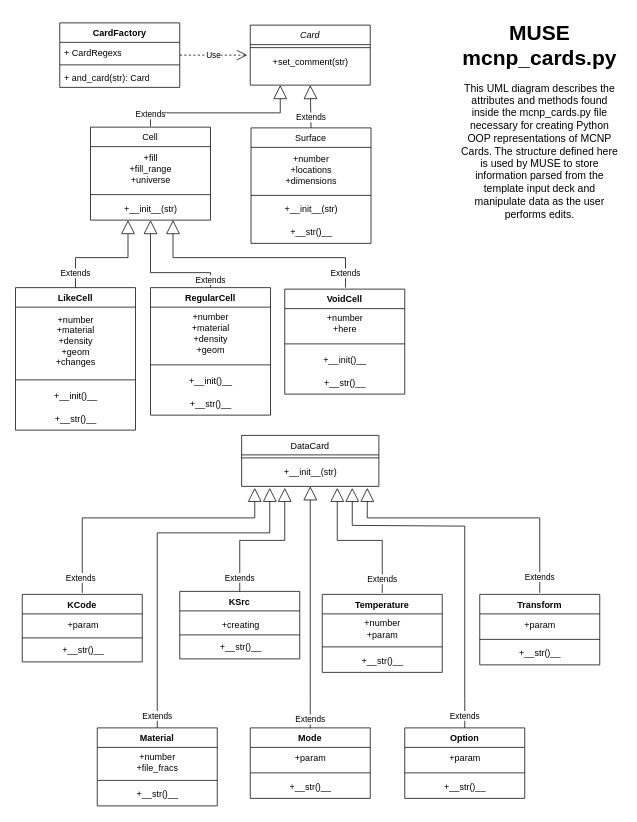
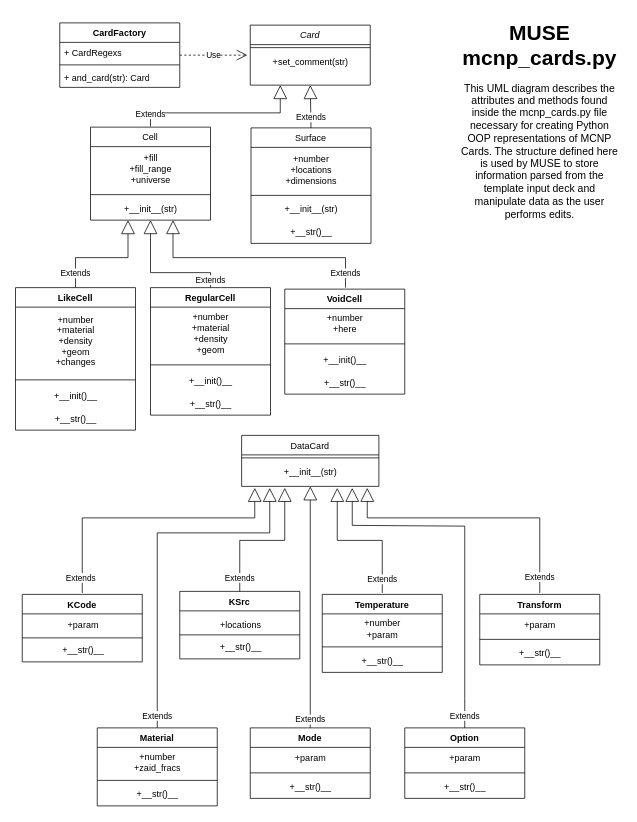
(241, 625) -> (241, 625)
(158, 762) -> (158, 762)
